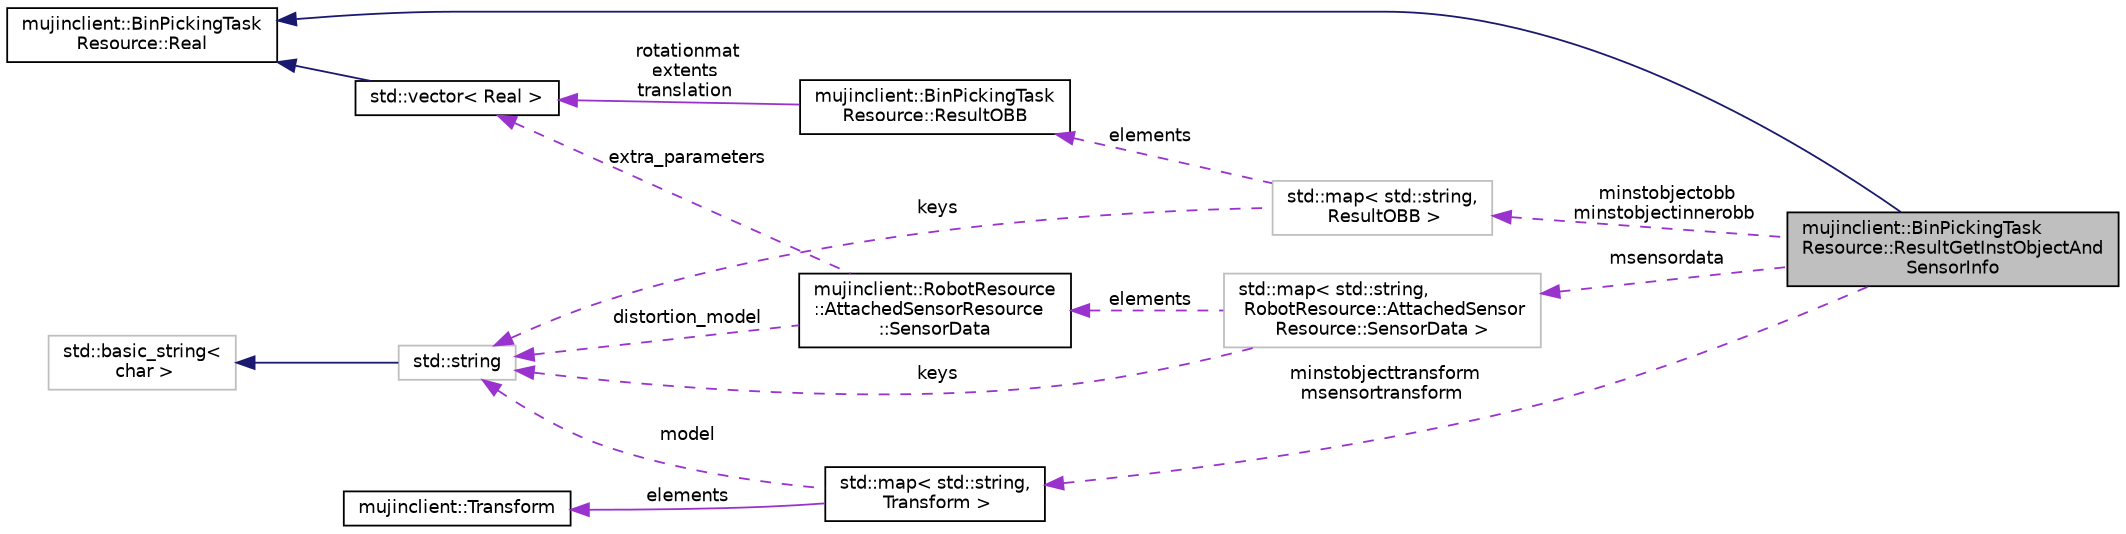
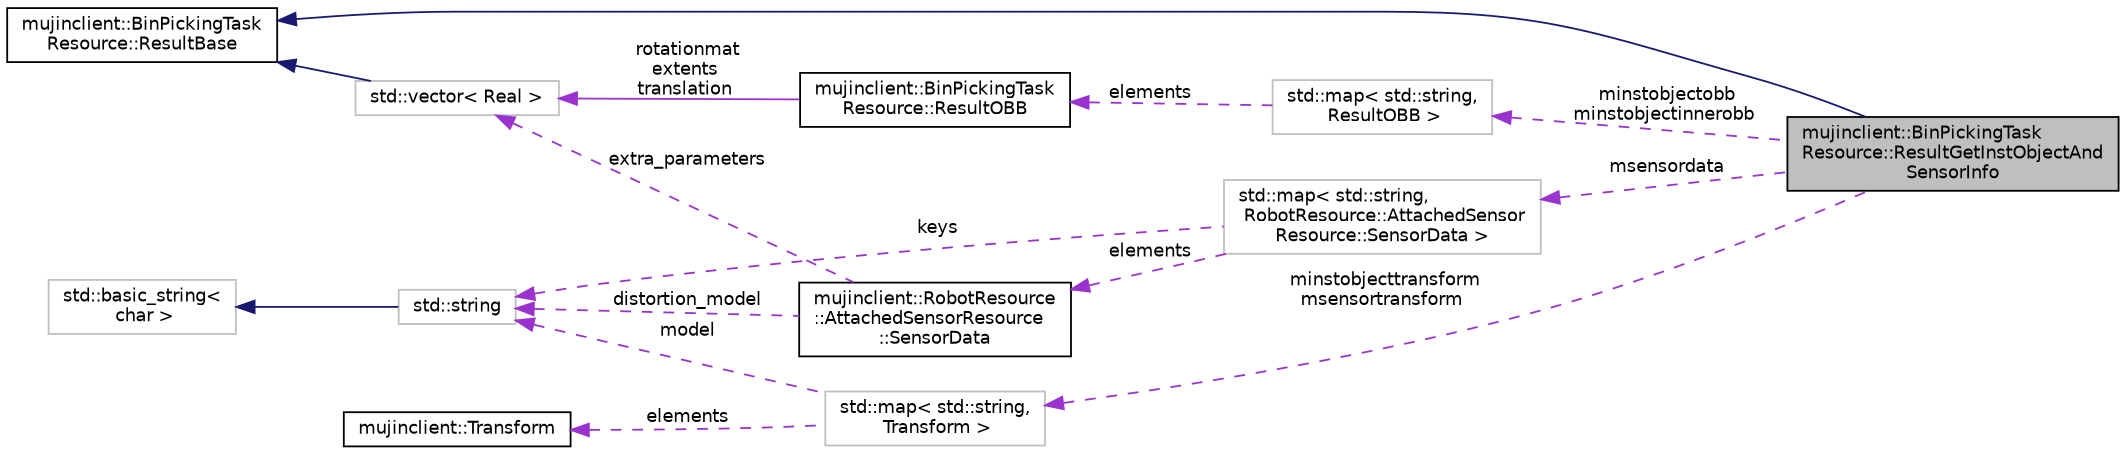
(142, 35) -> (142, 35)
(457, 98) -> (457, 98)
(885, 239) -> none
(935, 494) -> (935, 418)
(707, 509) -> (707, 429)
